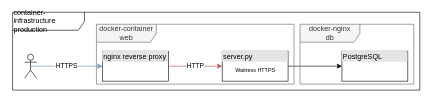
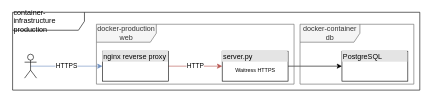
(126, 33) -> (126, 33)
(330, 33) -> (330, 33)
